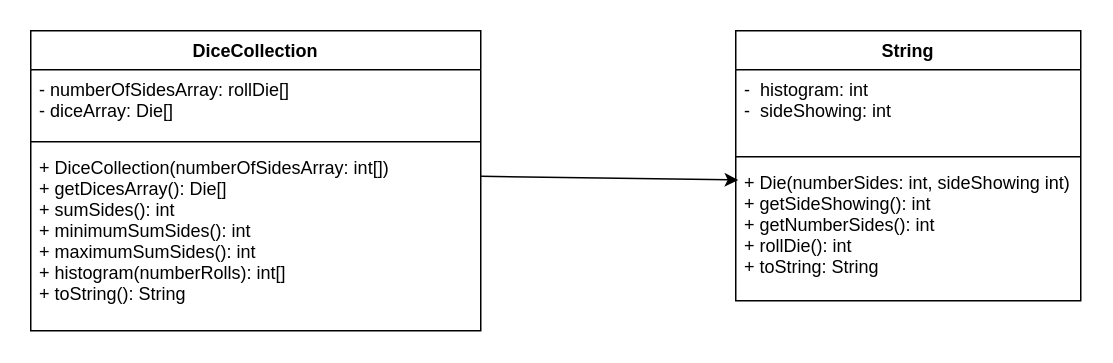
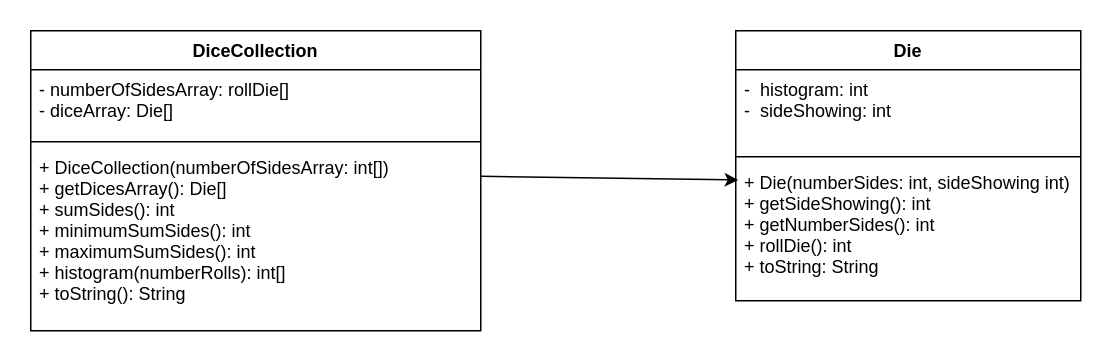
(908, 51) -> (908, 51)
